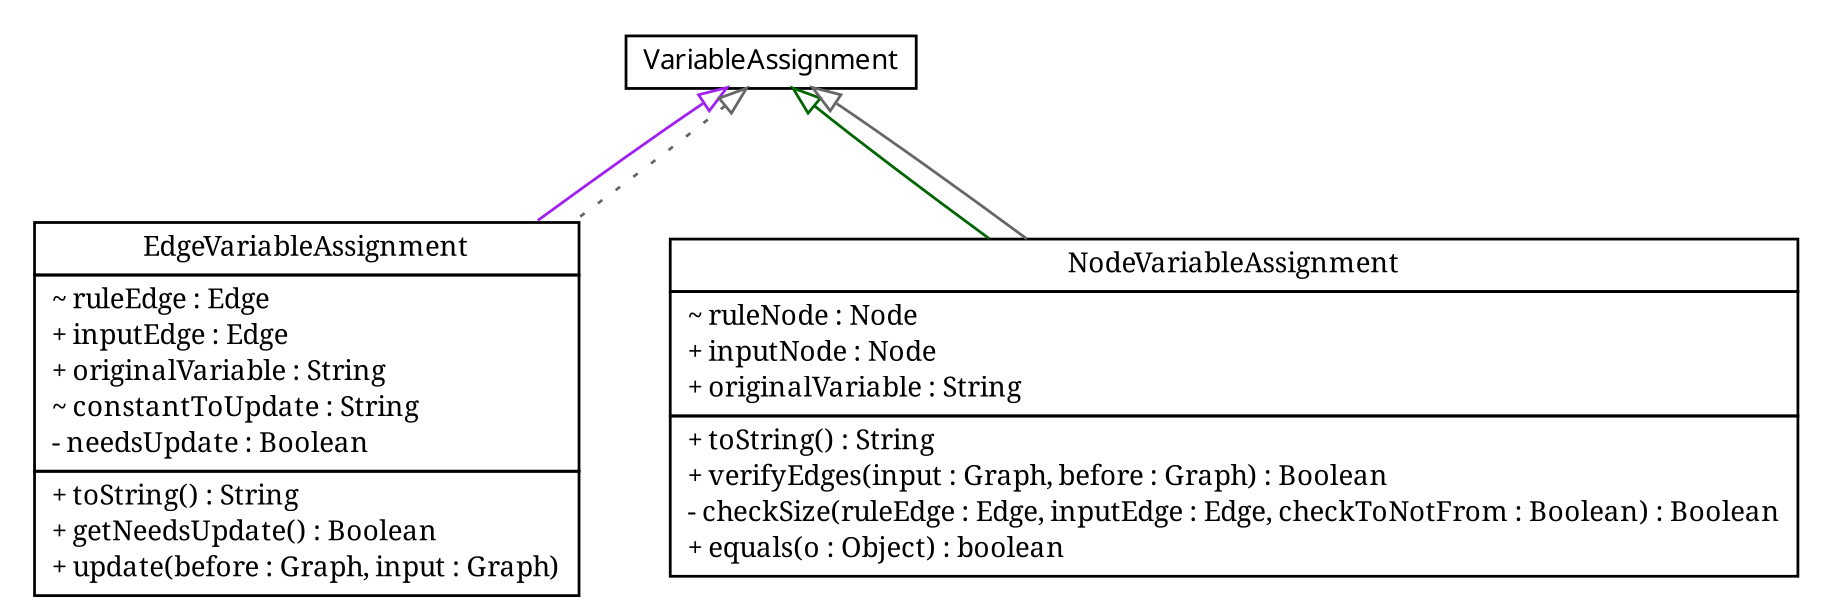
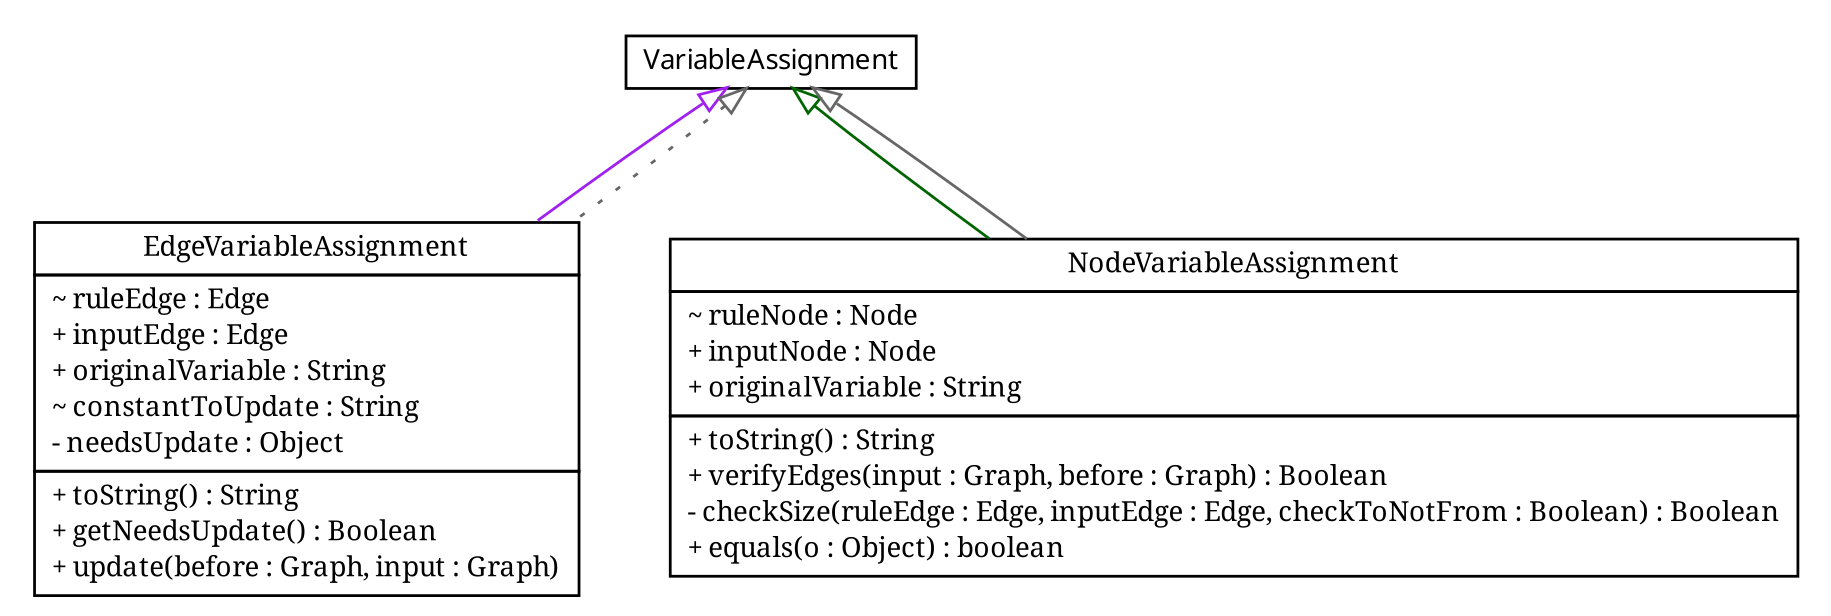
(211, 444) -> (199, 444)
